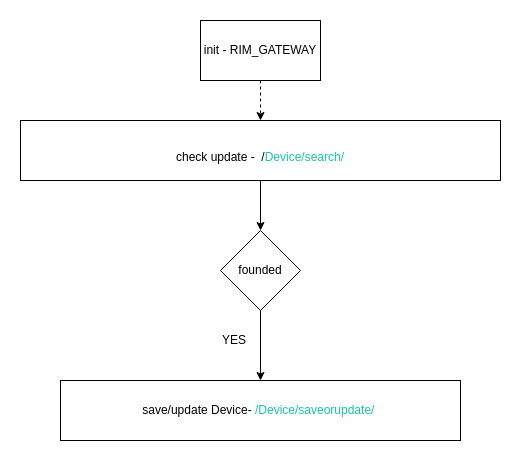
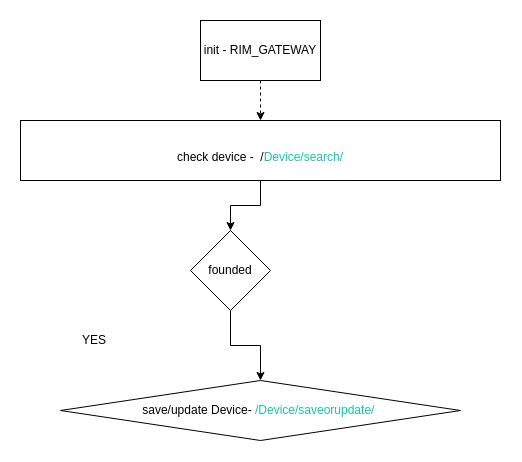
(261, 151) -> (261, 151)
(261, 271) -> (231, 271)
(235, 341) -> (95, 341)
(261, 411) -> (261, 411)
